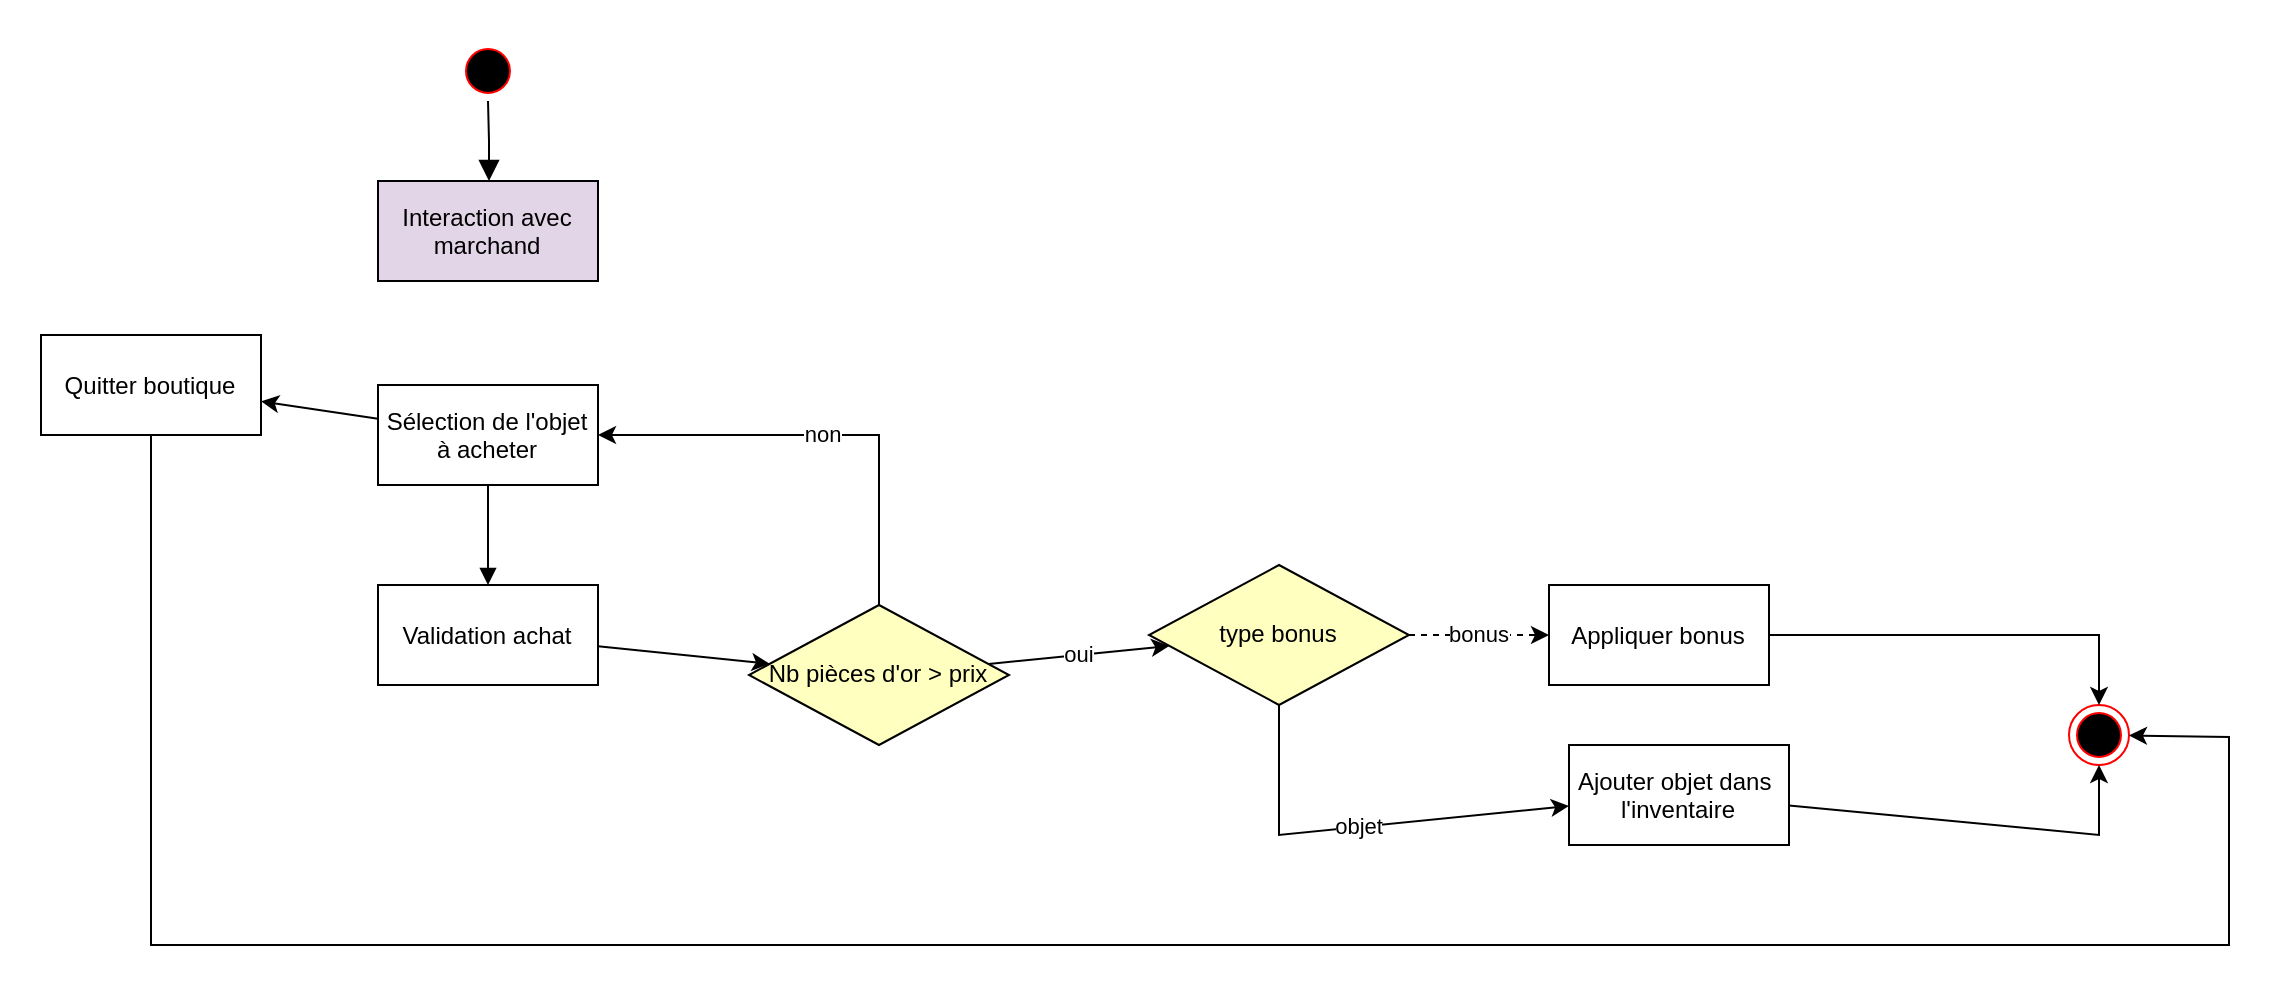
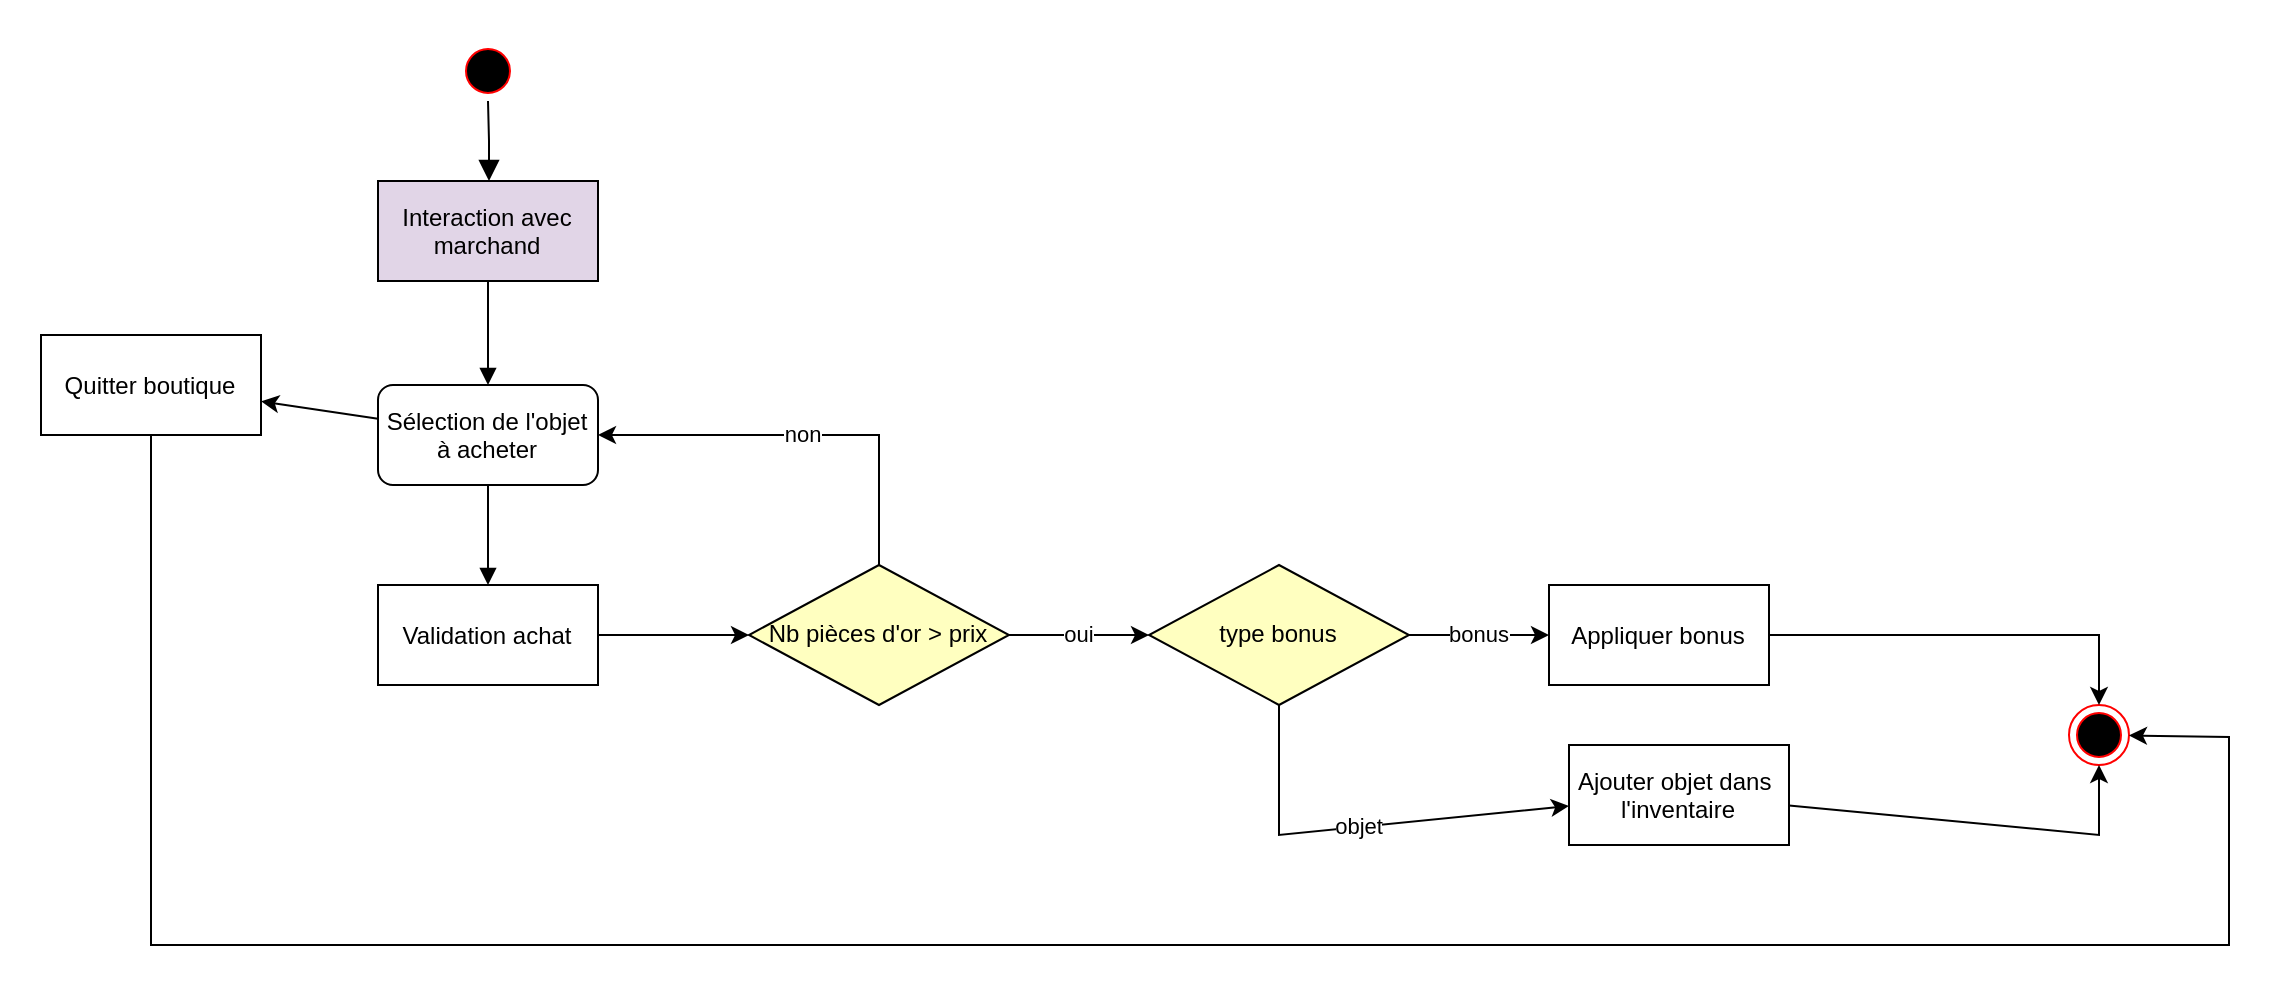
none -> (488, 324)
(488, 435) -> (488, 435)
(1429, 635) -> (1429, 635)
(879, 675) -> (879, 635)
